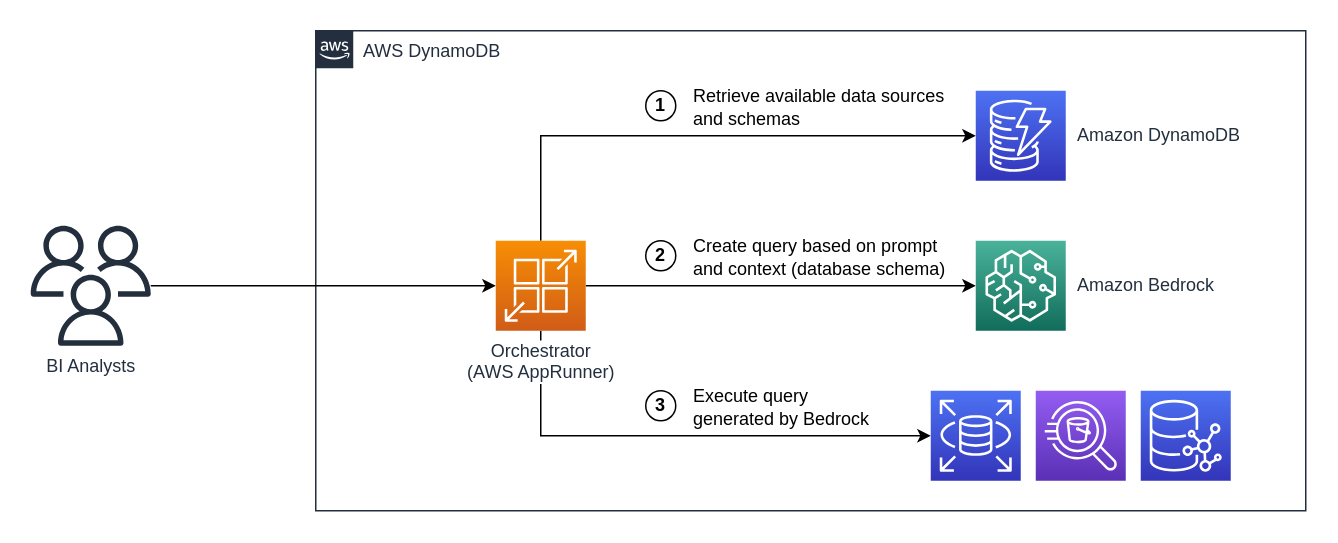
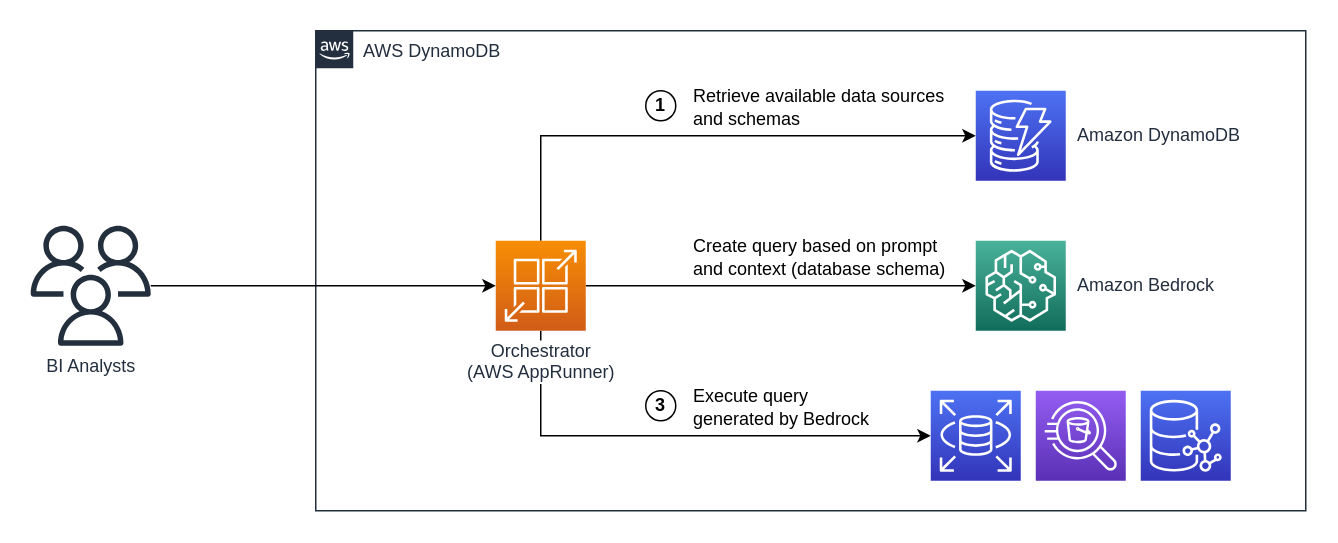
(661, 256) -> none
